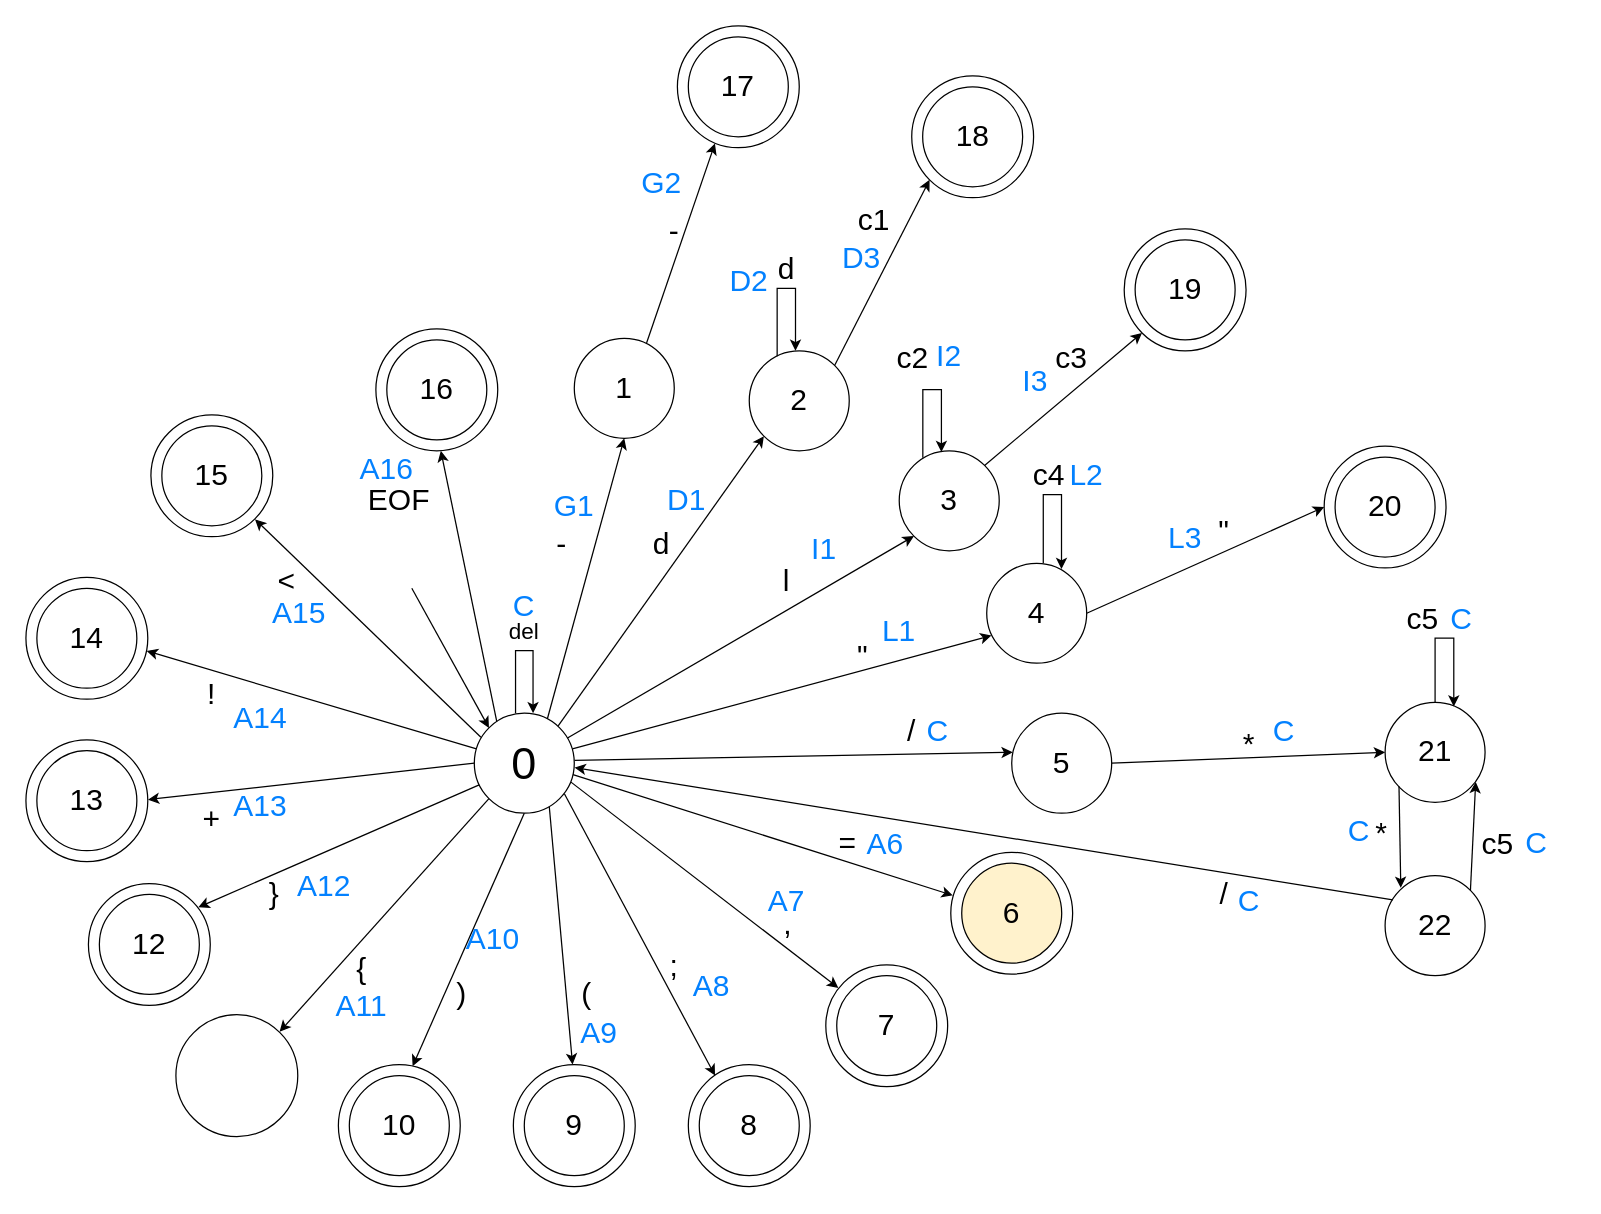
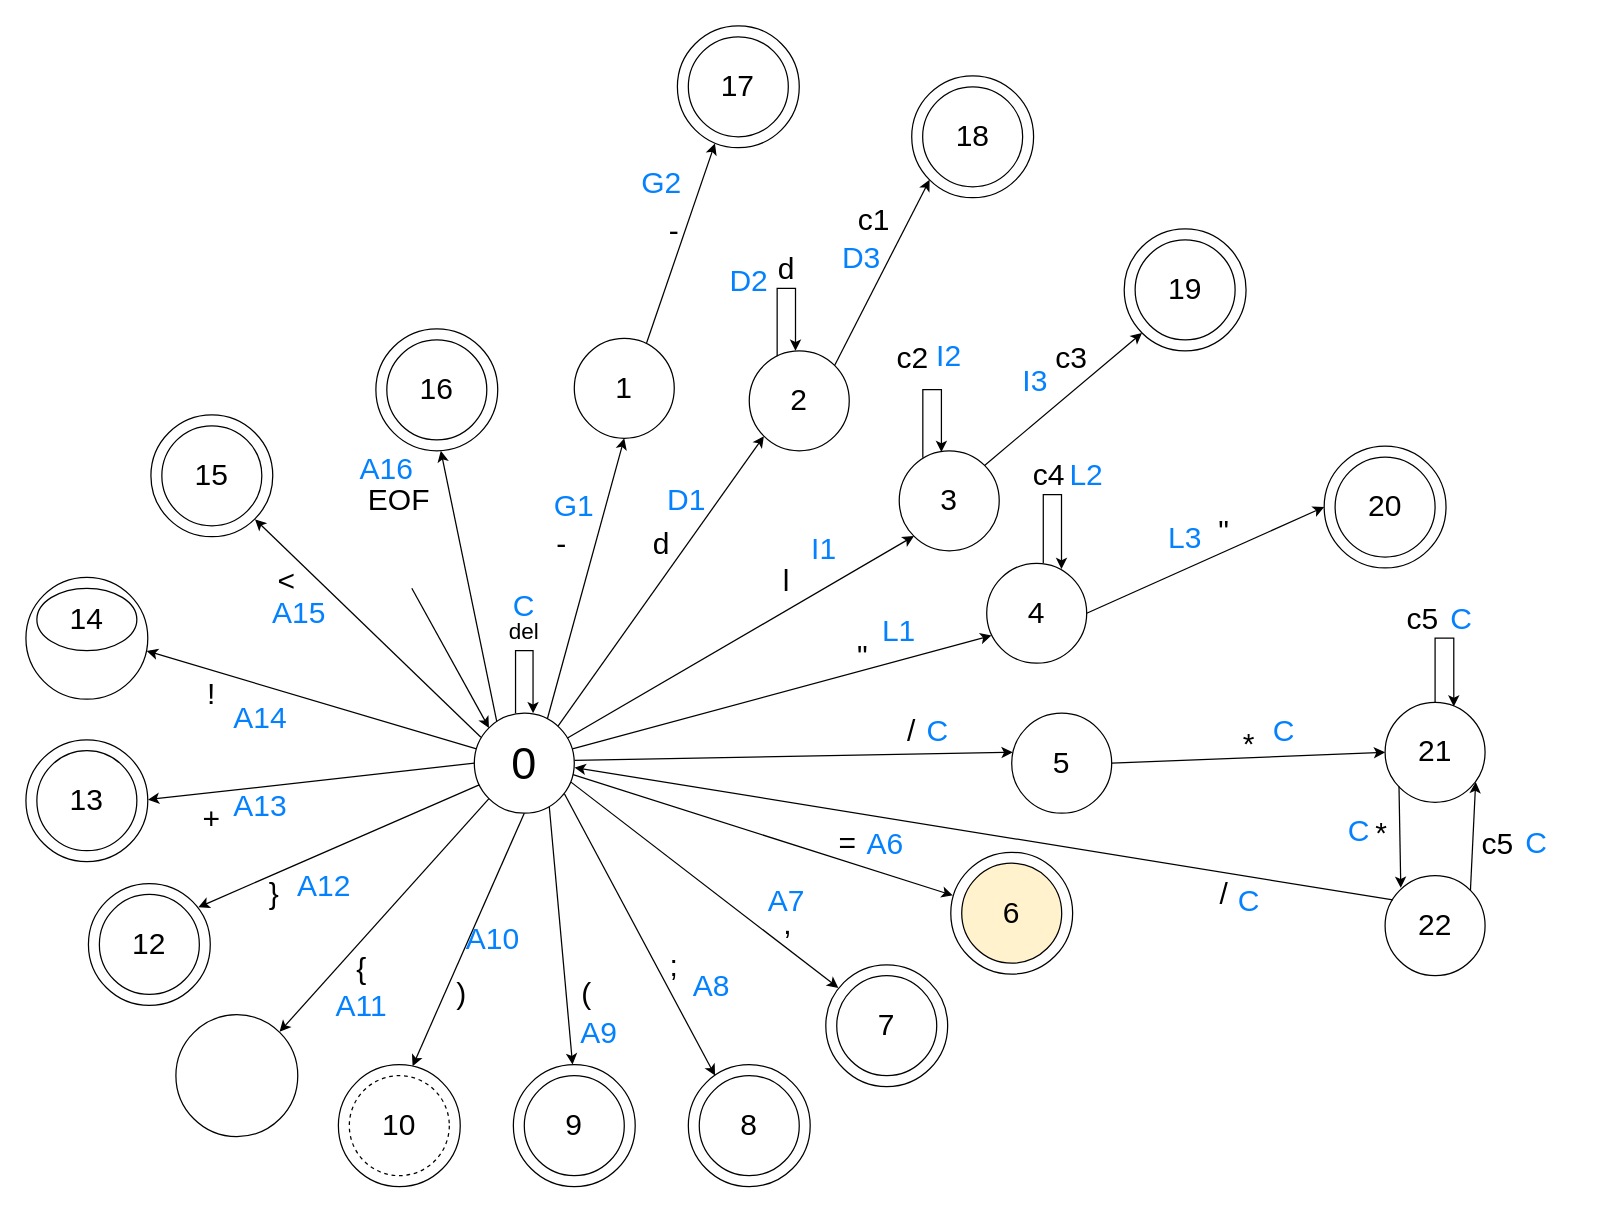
(87, 638) -> (87, 619)
(399, 1126) -> (399, 1126)
